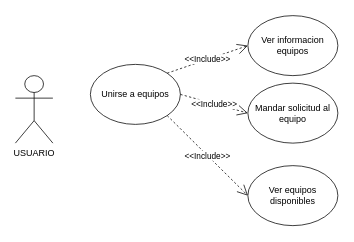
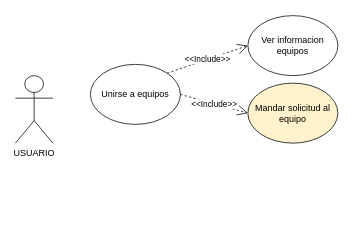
(293, 113) -> (293, 113)
(207, 155) -> none
(293, 195) -> none
